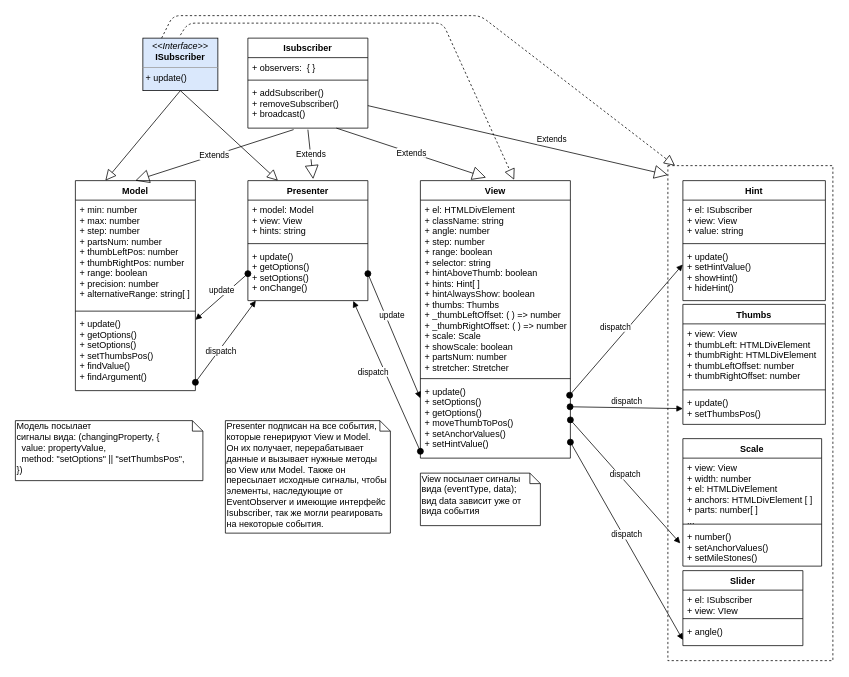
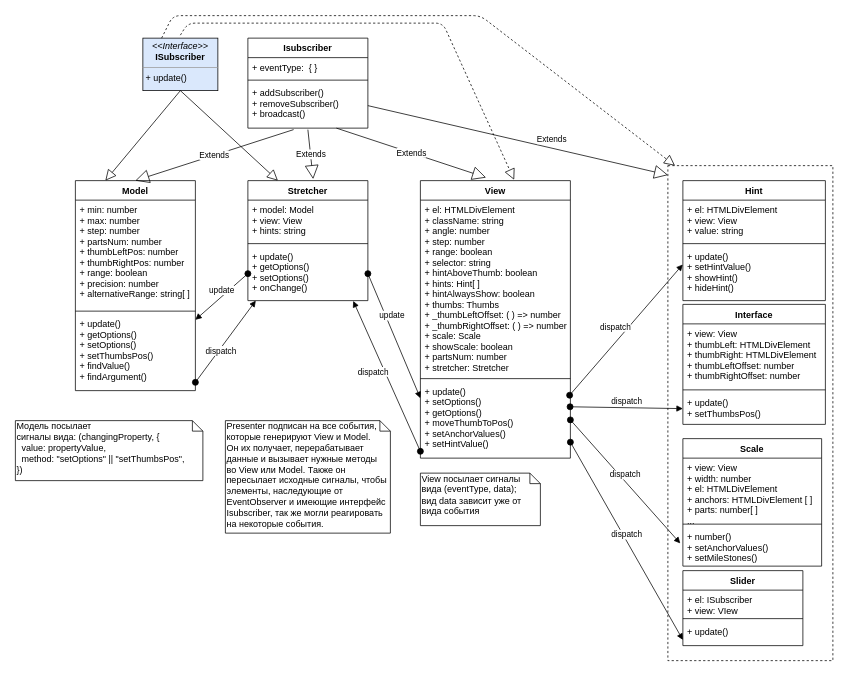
(290, 68) -> (290, 68)
(308, 191) -> (308, 191)
(724, 210) -> (730, 210)
(754, 314) -> (754, 314)
(707, 632) -> (711, 632)
